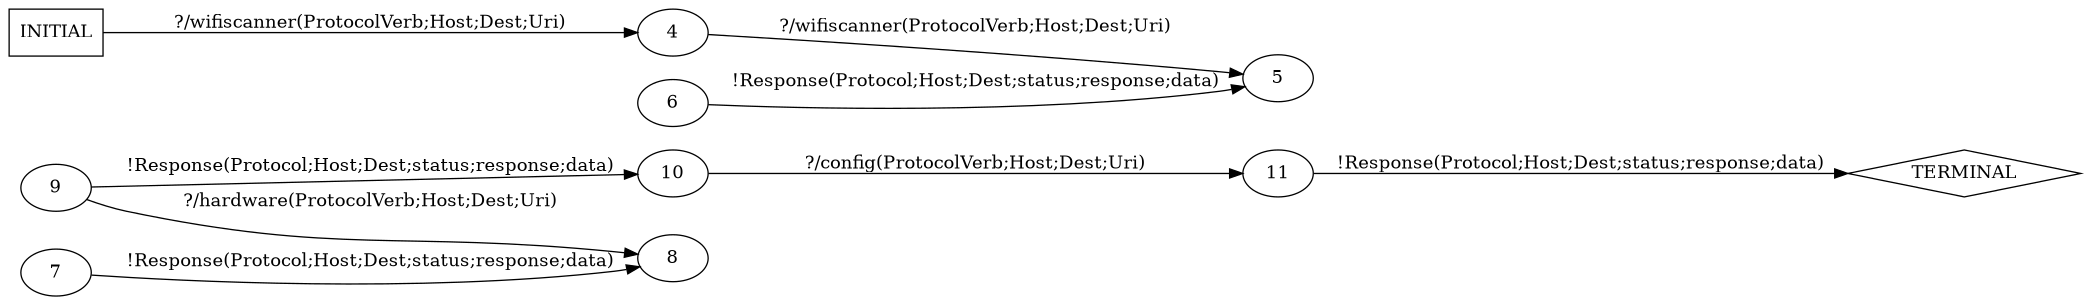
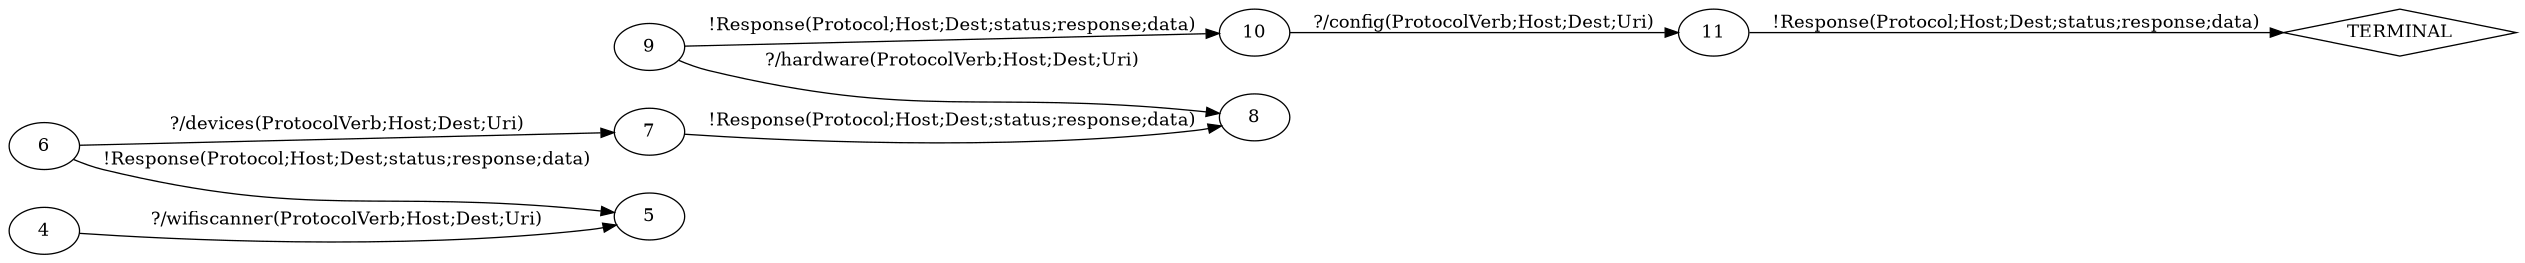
(56, 33) -> none
none -> (340, 139)
